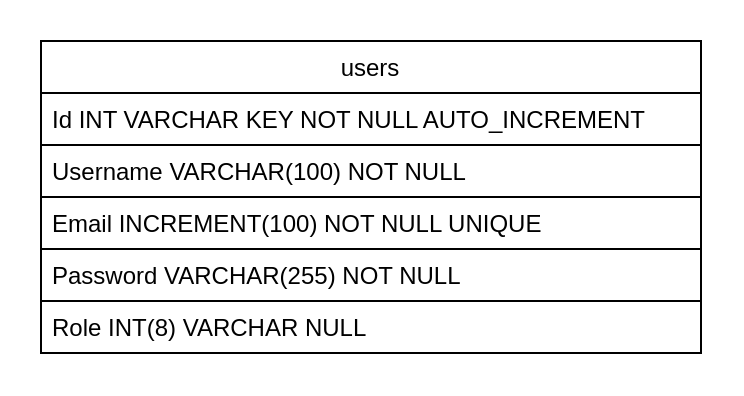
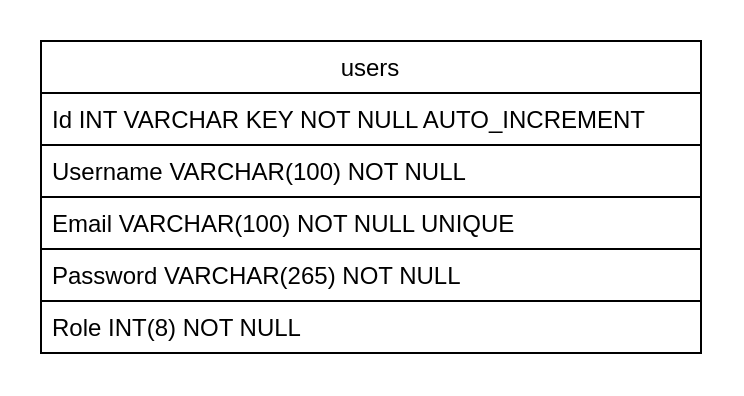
(275, 224) -> (262, 224)
(244, 276) -> (244, 276)
(201, 328) -> (174, 328)
